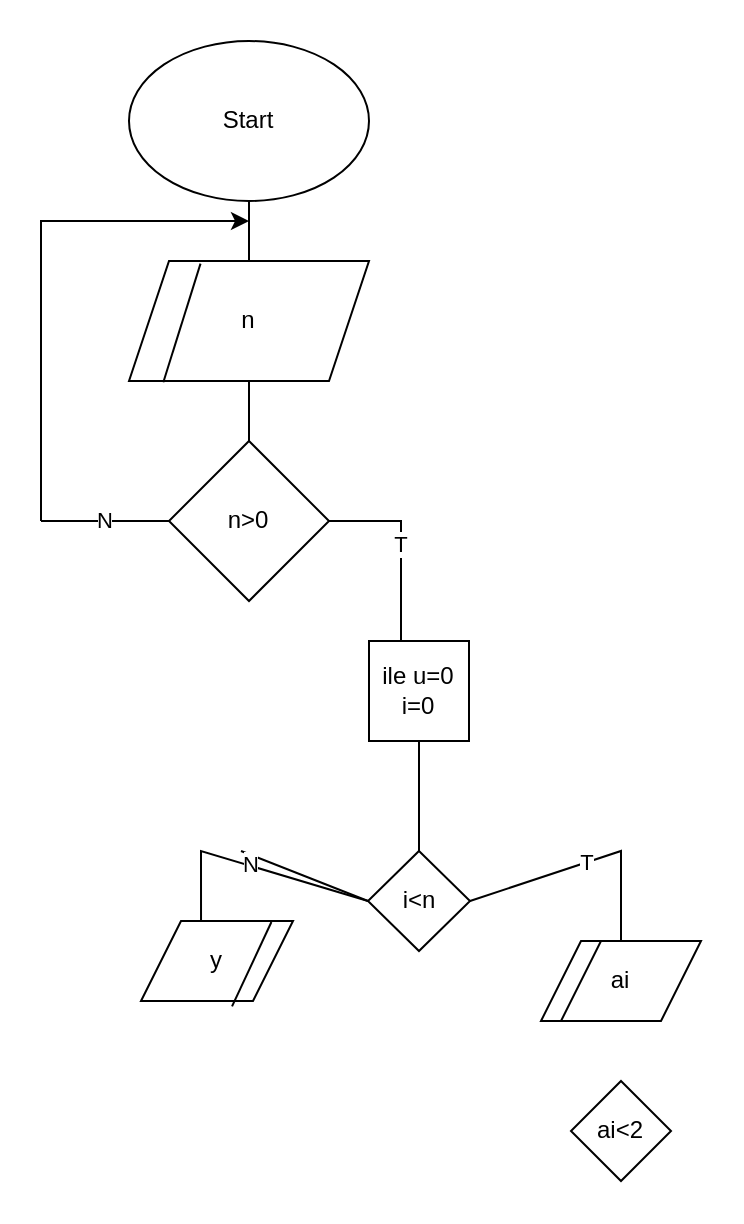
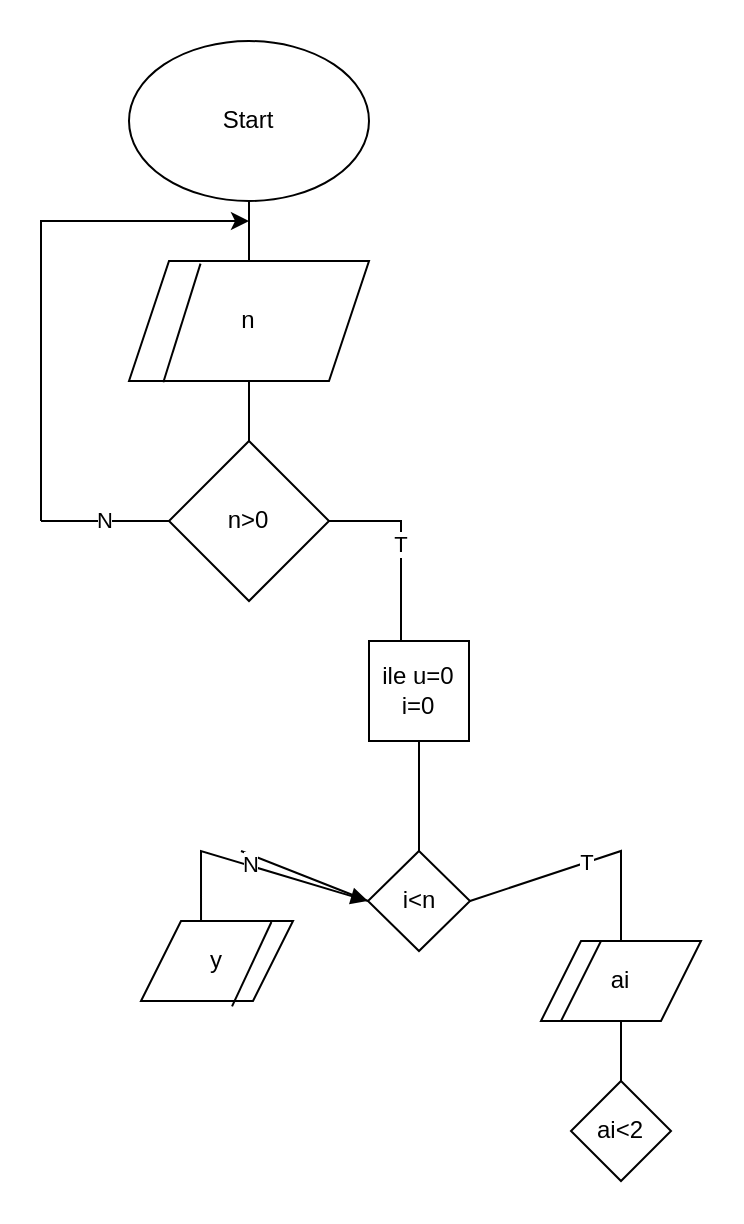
(315, 885) -> (313, 885)
none -> (621, 1051)
